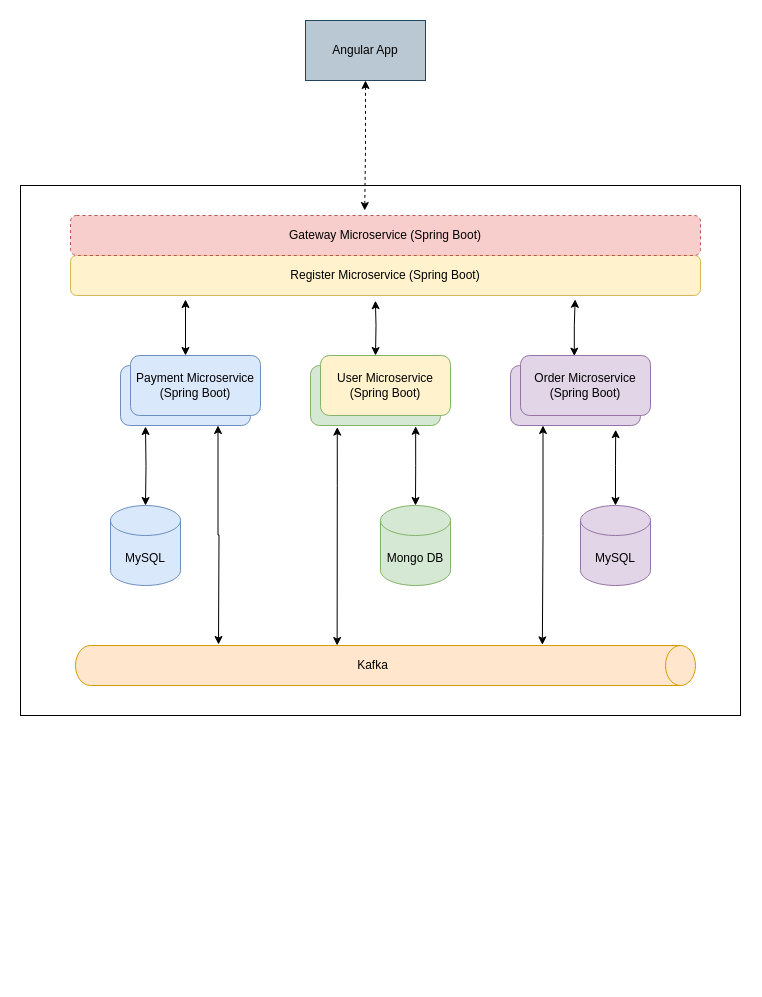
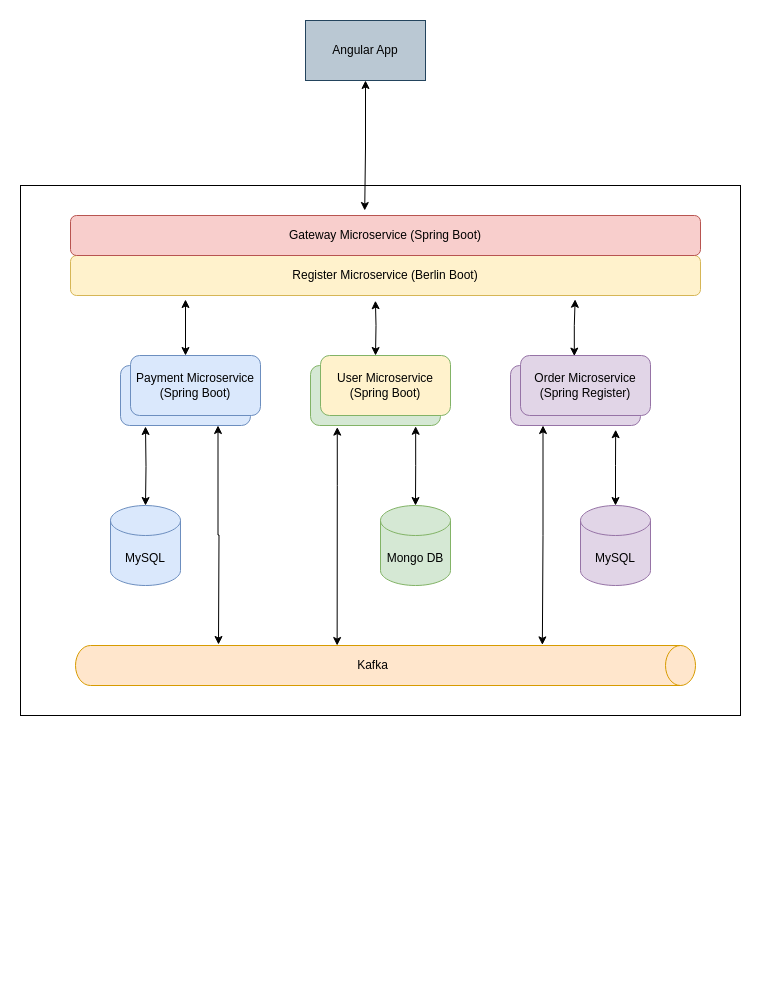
(366, 145) -> (366, 145)
(386, 236) -> (386, 236)
(386, 276) -> (386, 276)
(586, 386) -> (586, 386)
